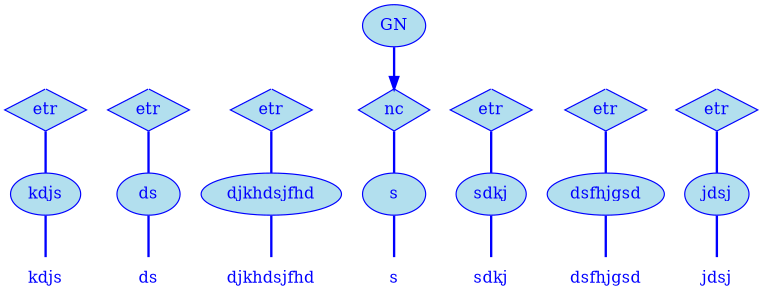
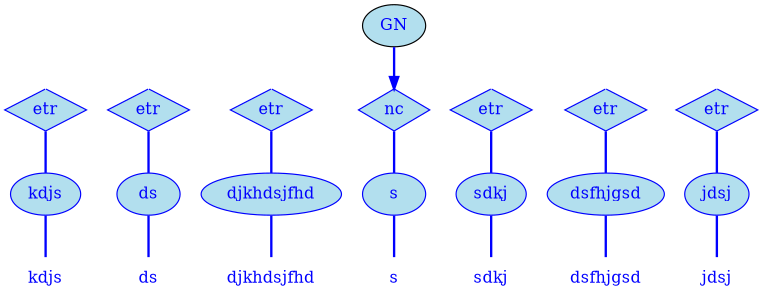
(394, 26) -> (394, 26)
